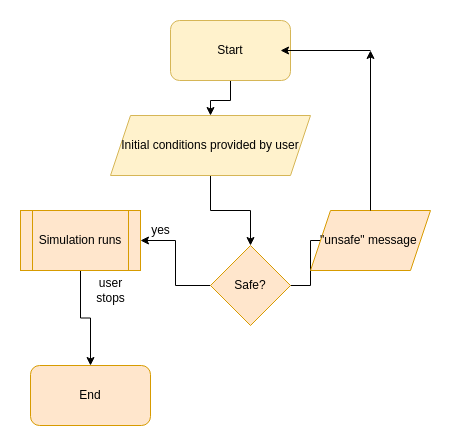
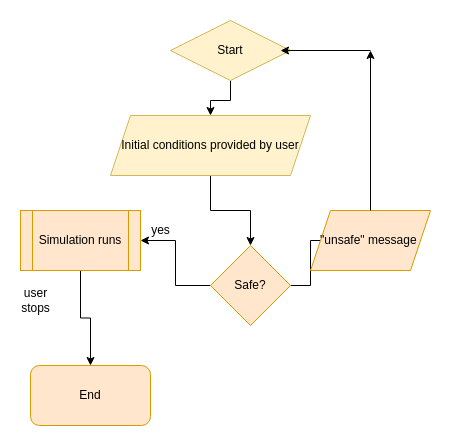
(231, 51) -> (231, 51)
(111, 291) -> (36, 301)
